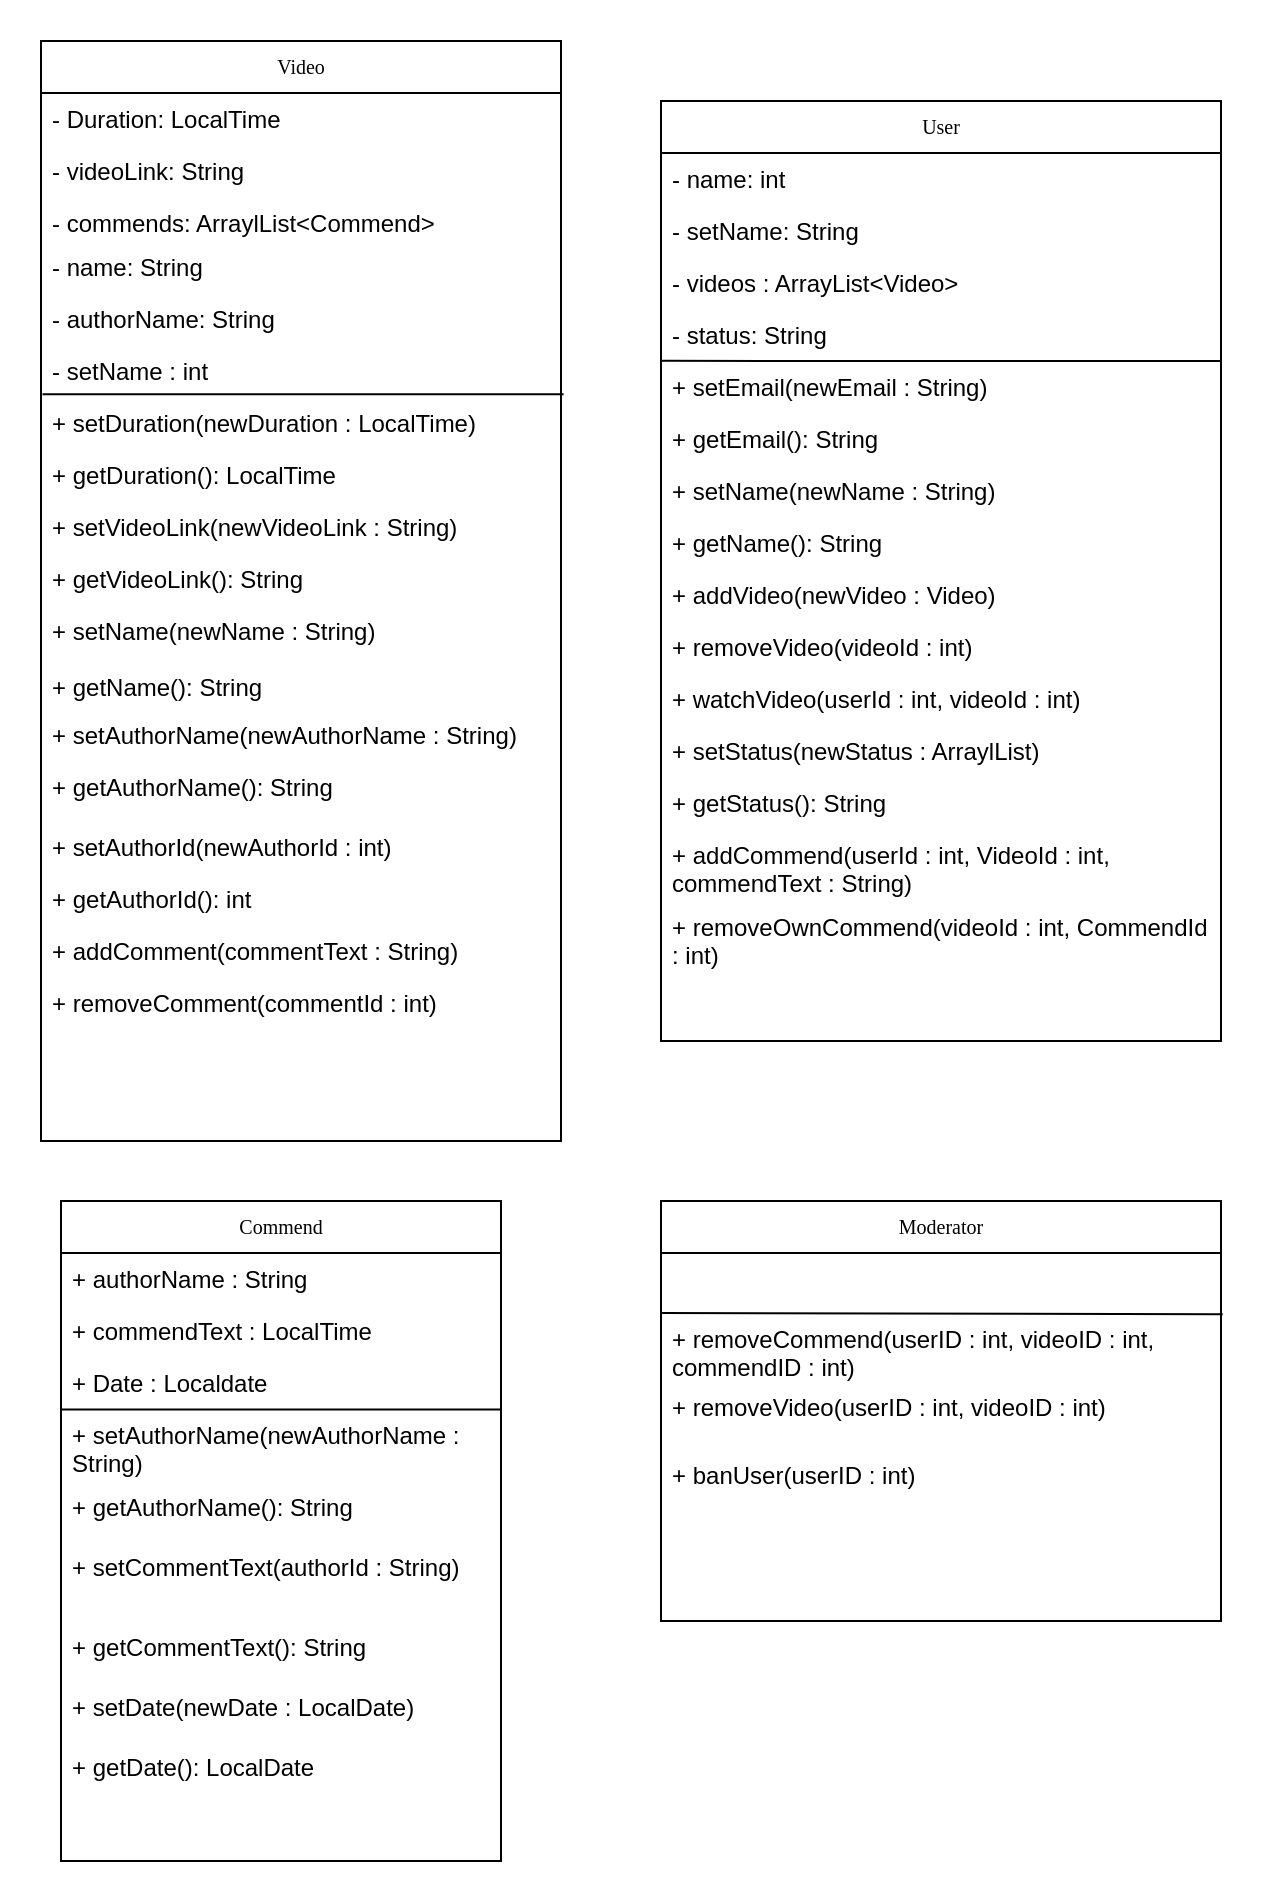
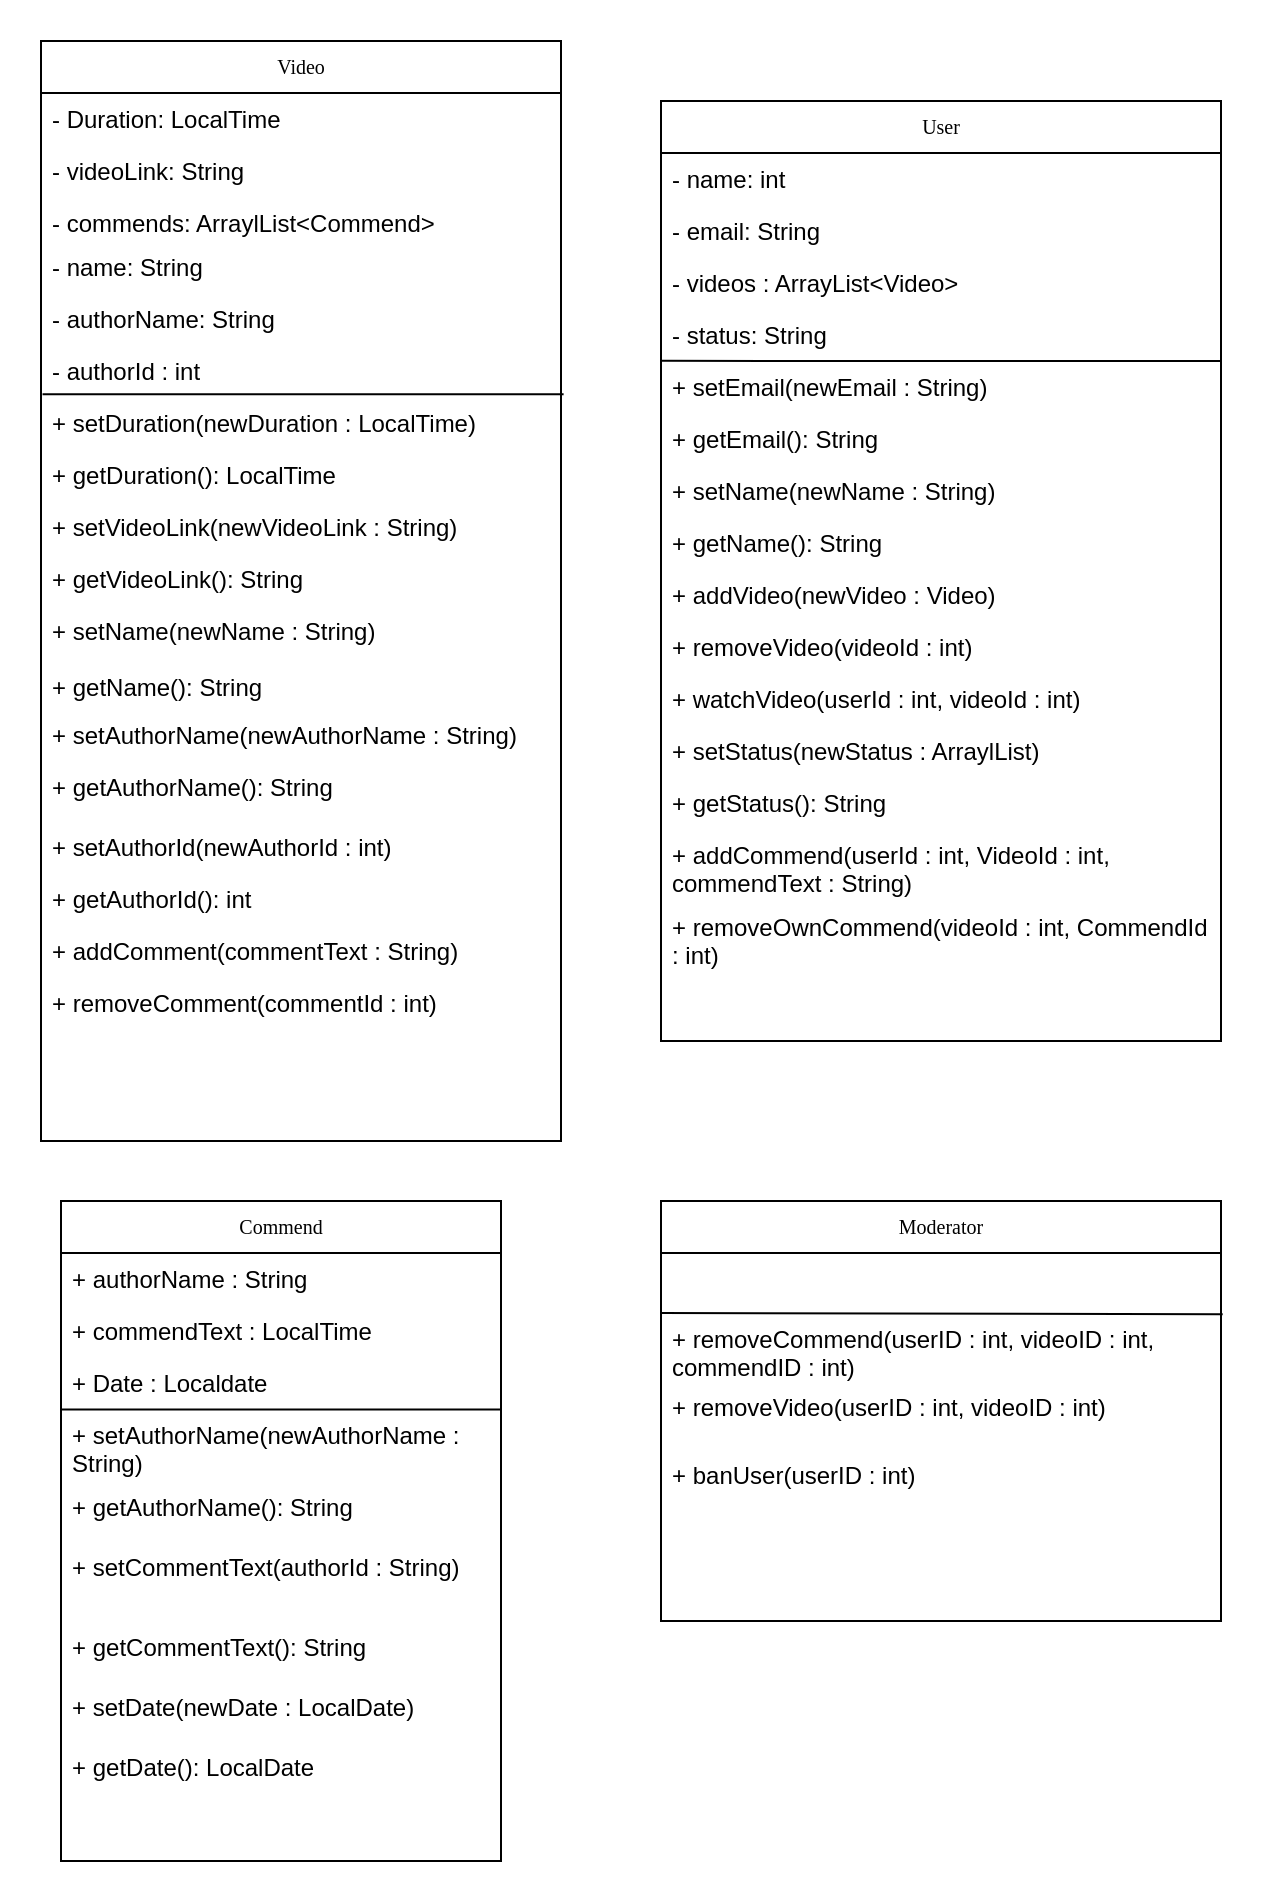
(775, 233) -> (755, 233)
(138, 373) -> (145, 373)
